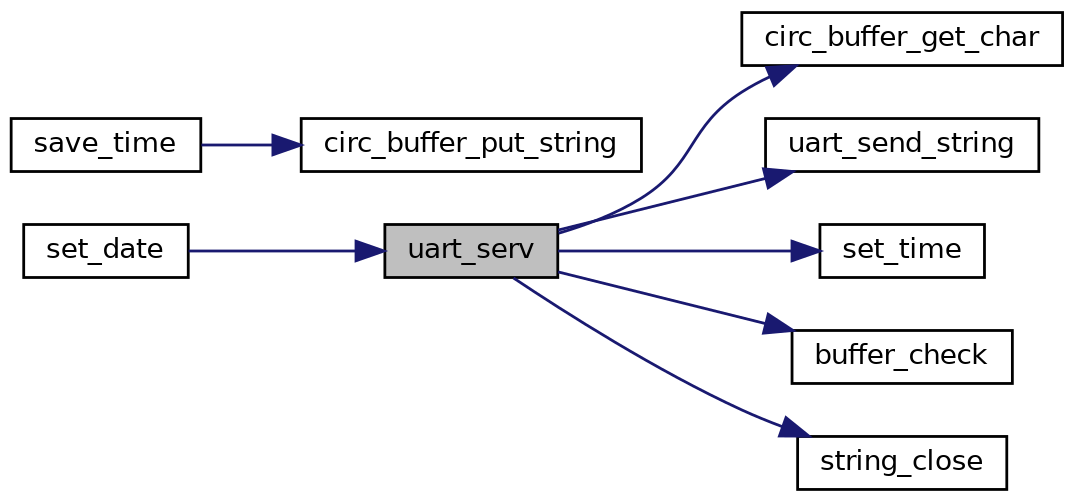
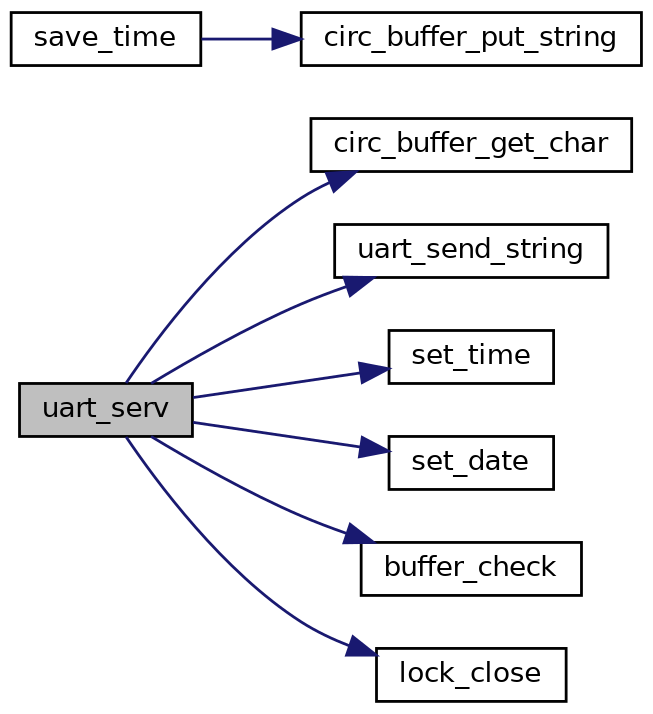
(272, 251) -> (277, 435)
(902, 463) -> (471, 675)
